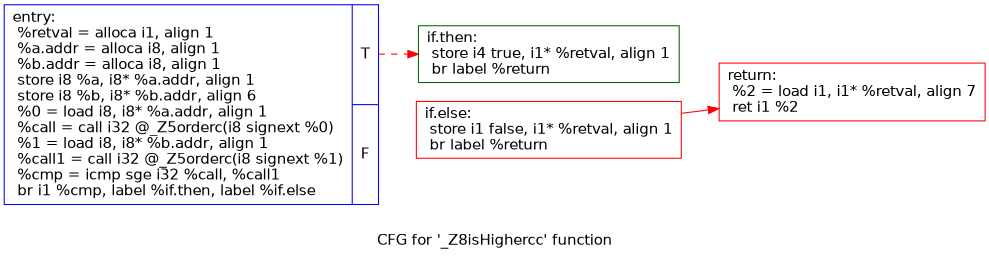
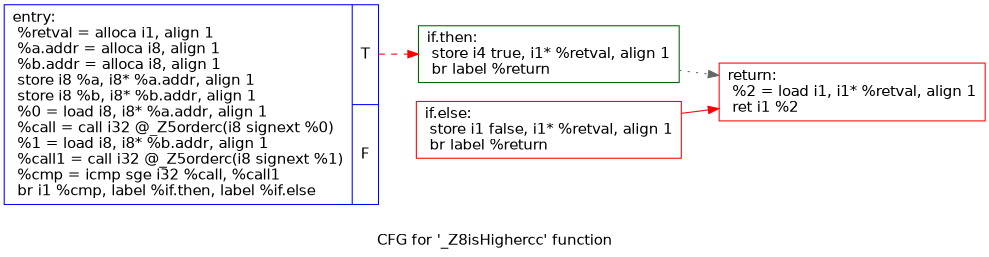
none -> (694, 72)
(852, 91) -> (852, 91)
(135, 96) -> (135, 96)
